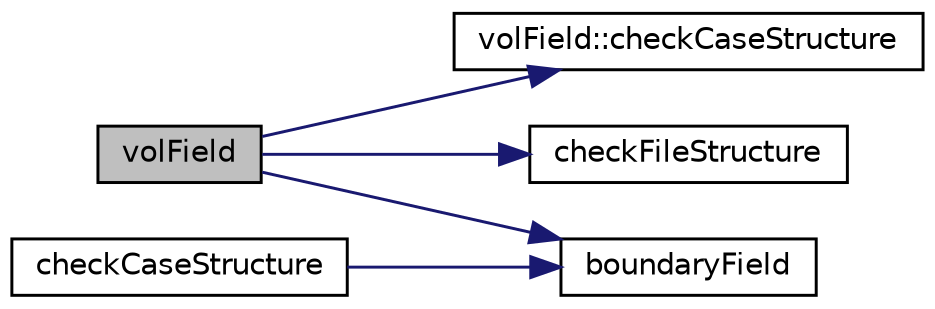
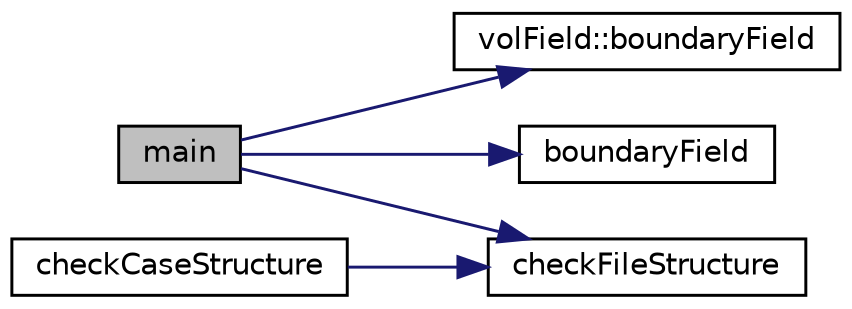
(689, 42) -> (647, 42)
(180, 154) -> (180, 154)
(439, 267) -> (403, 267)
